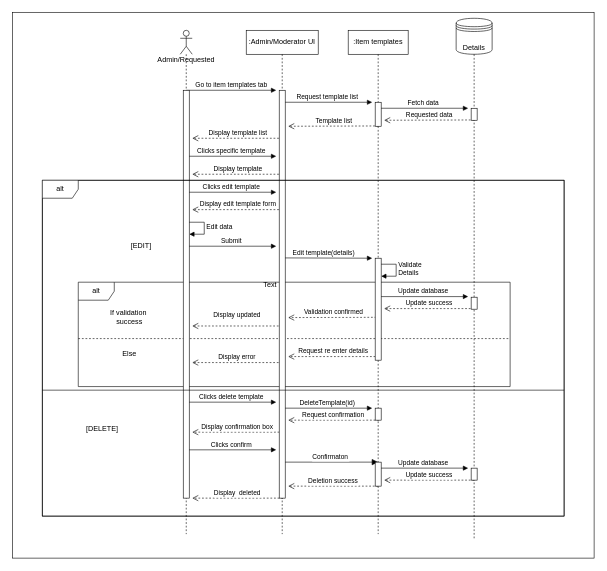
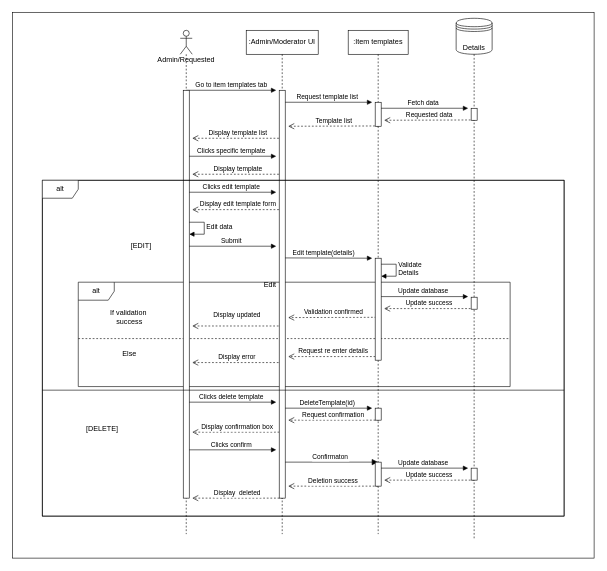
(270, 285) -> (270, 285)
